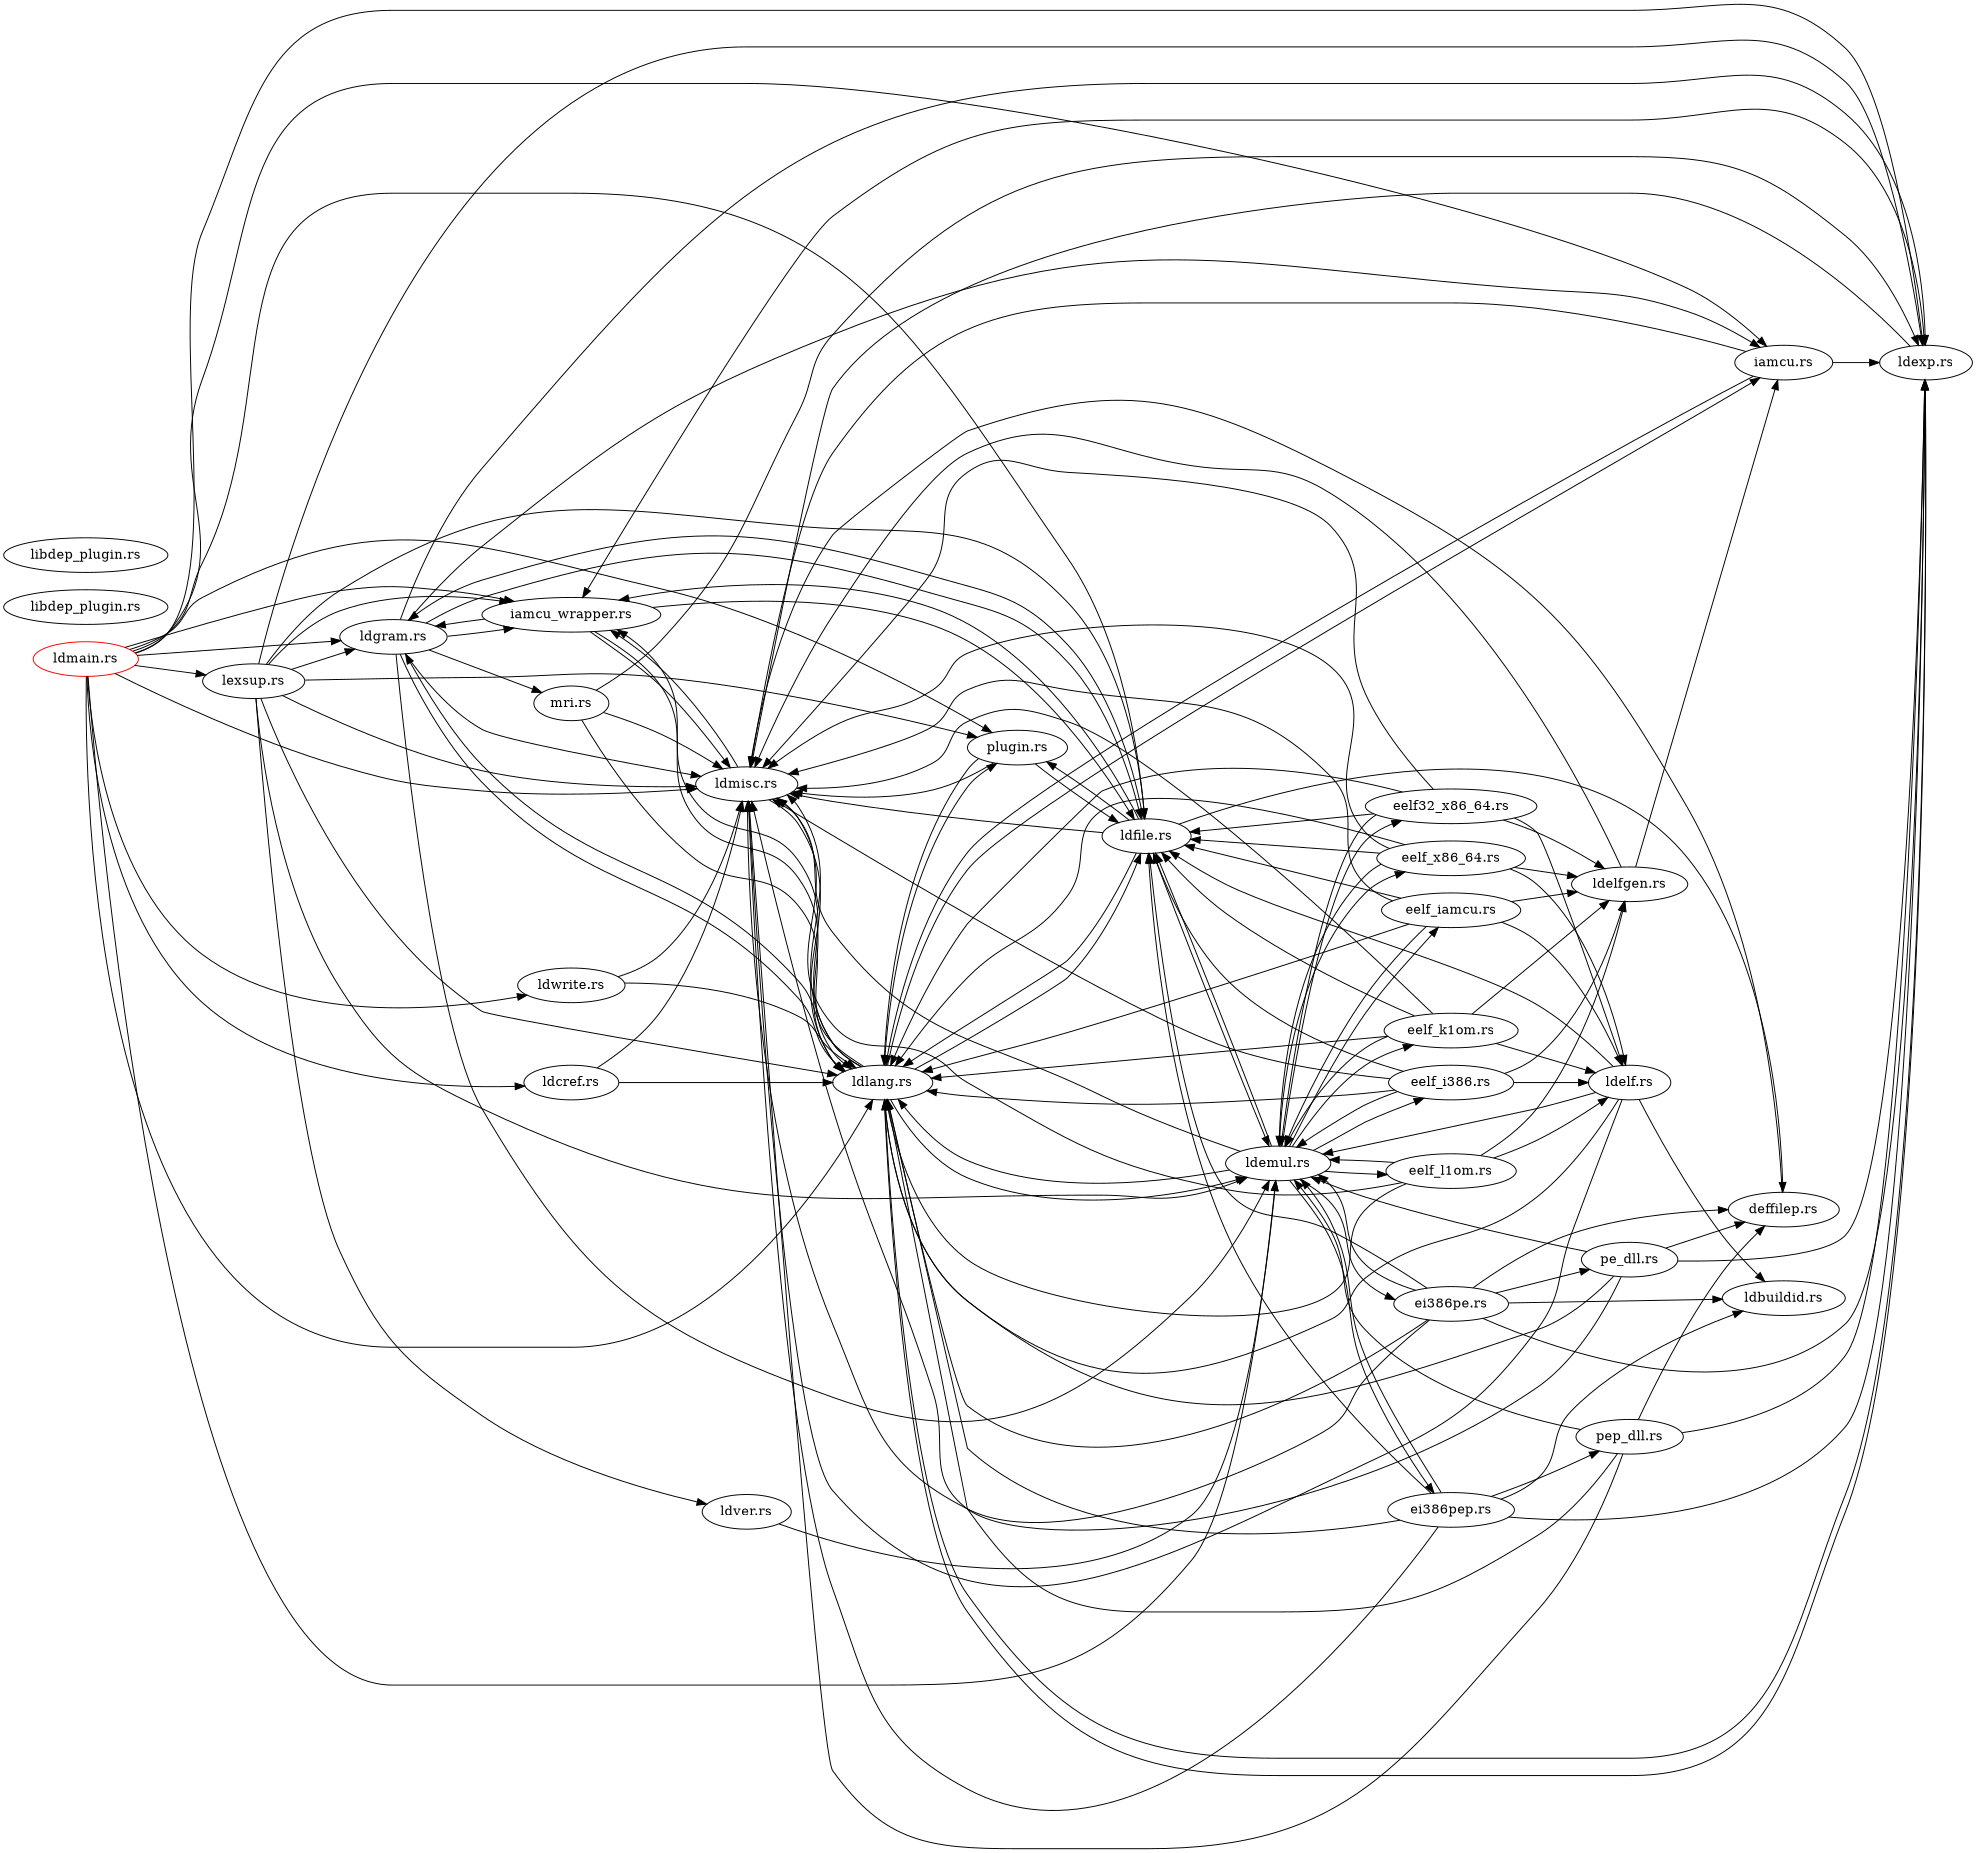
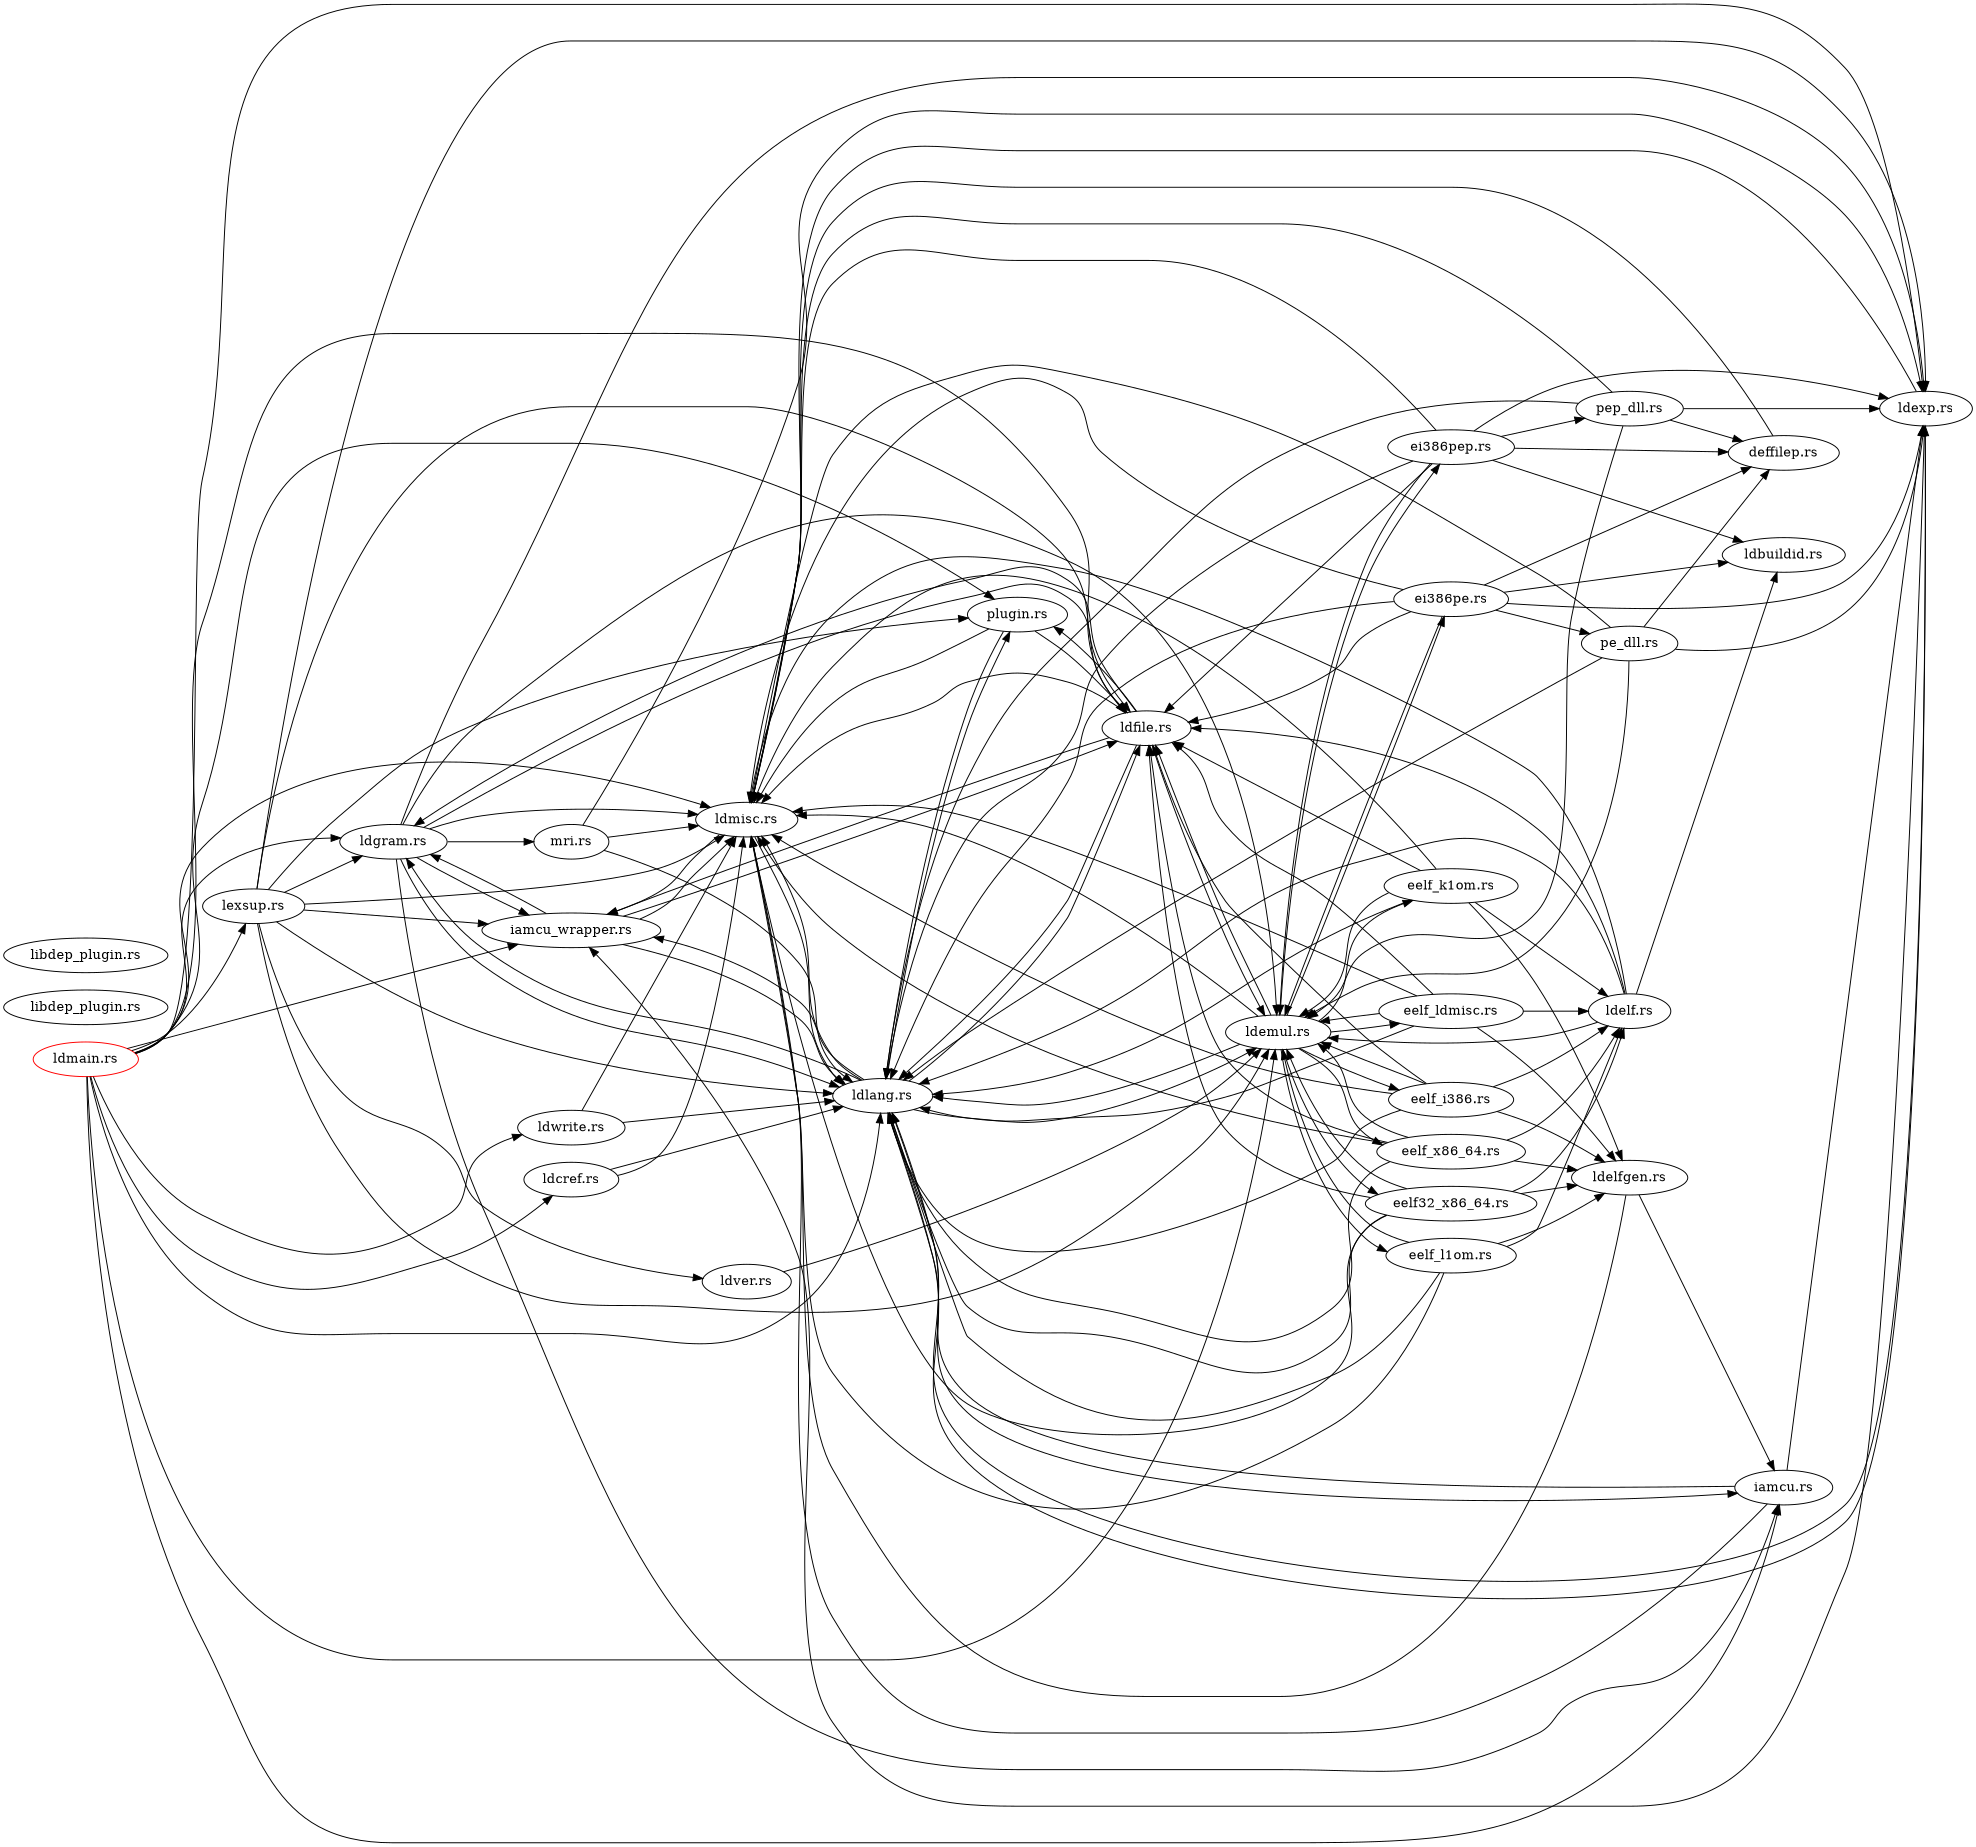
(1609, 800) -> (1606, 450)
(1451, 910) -> (1451, 1011)
